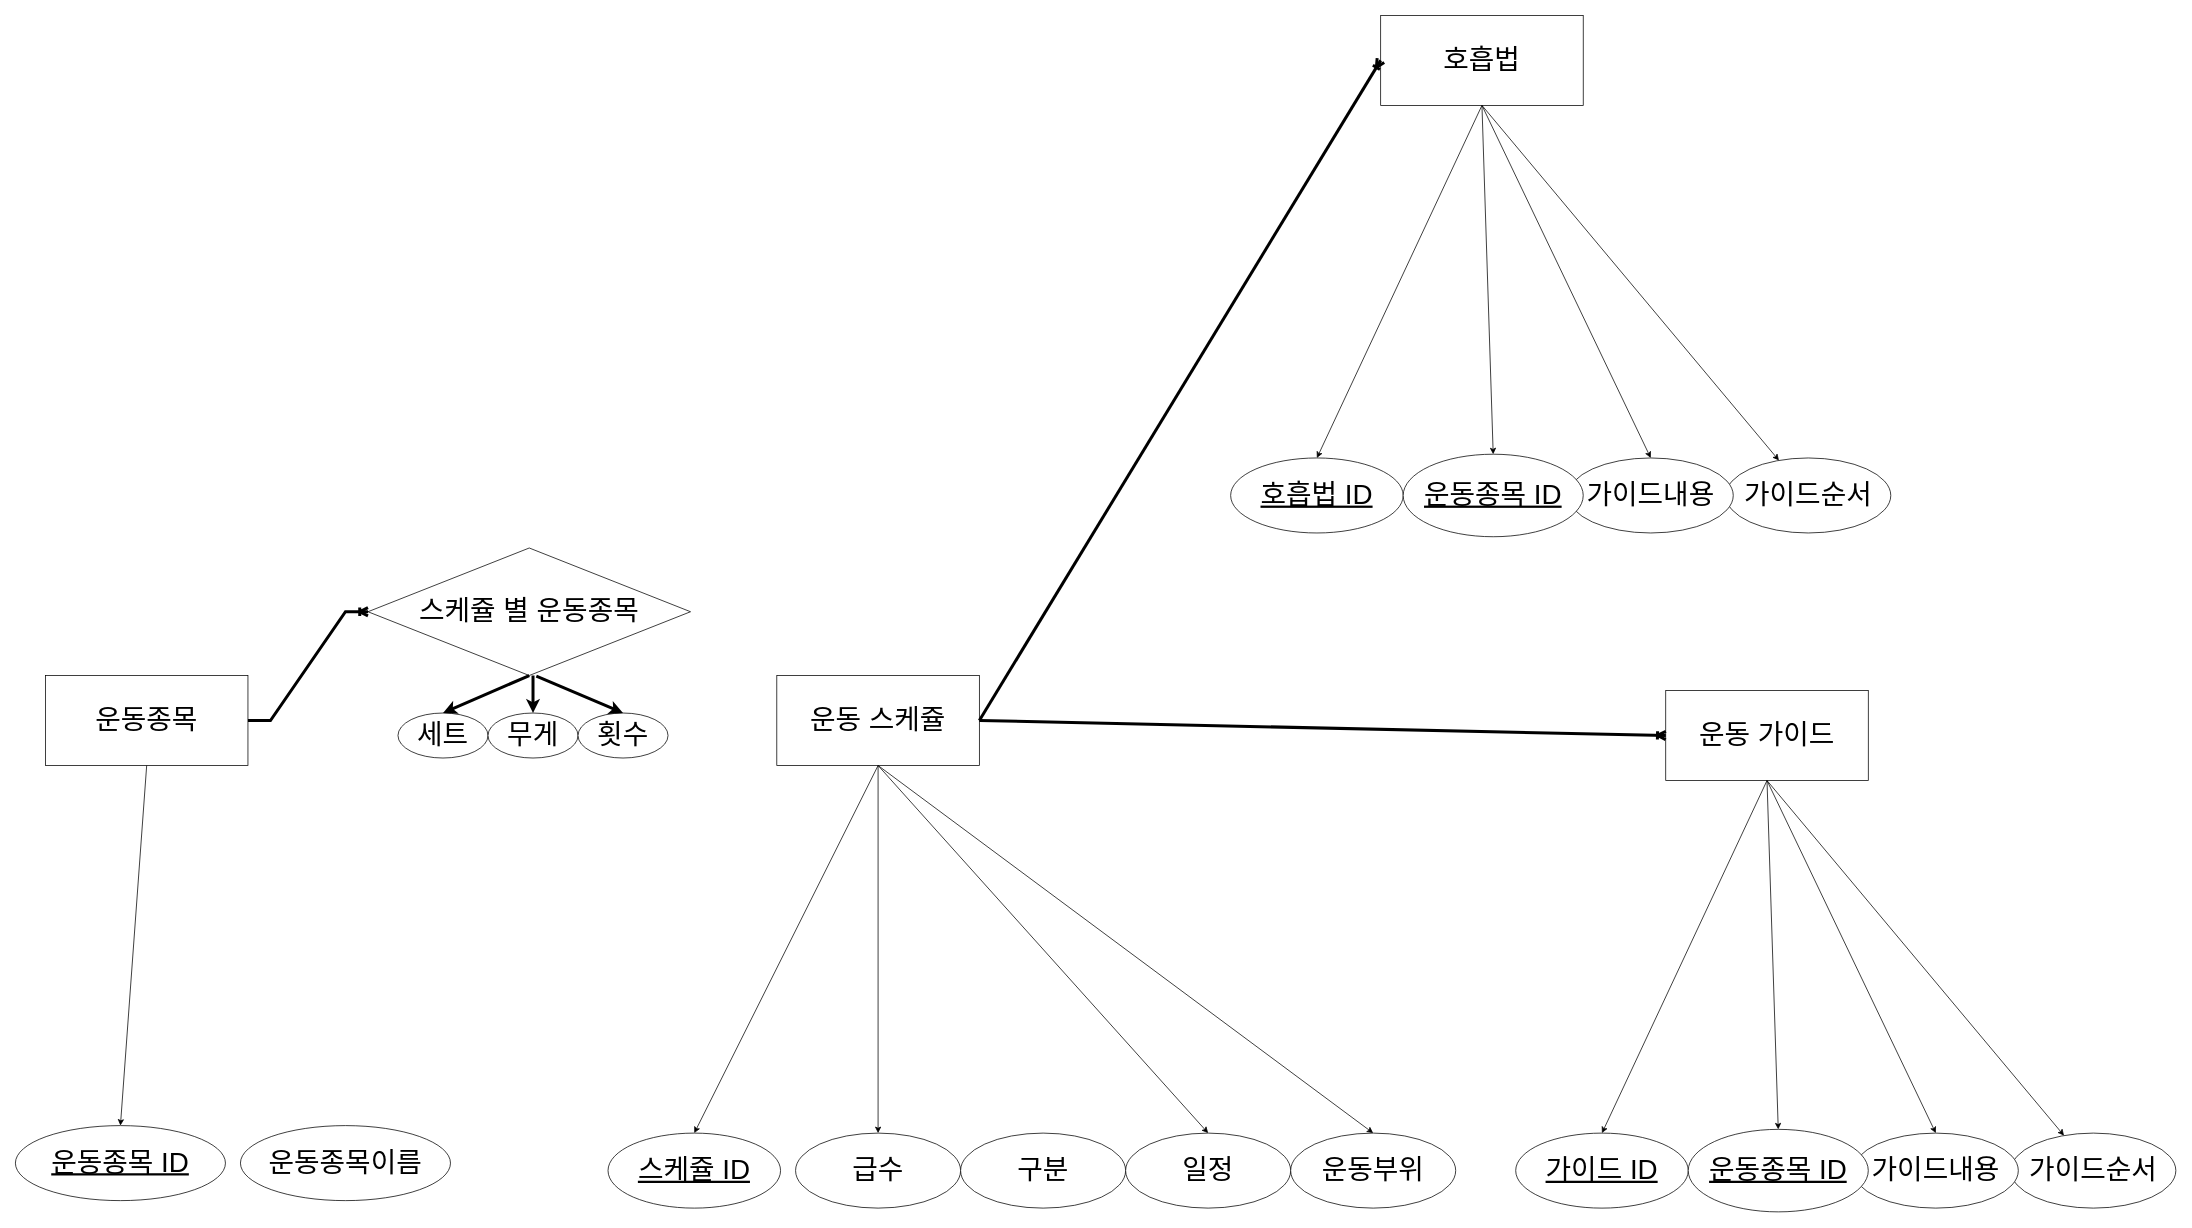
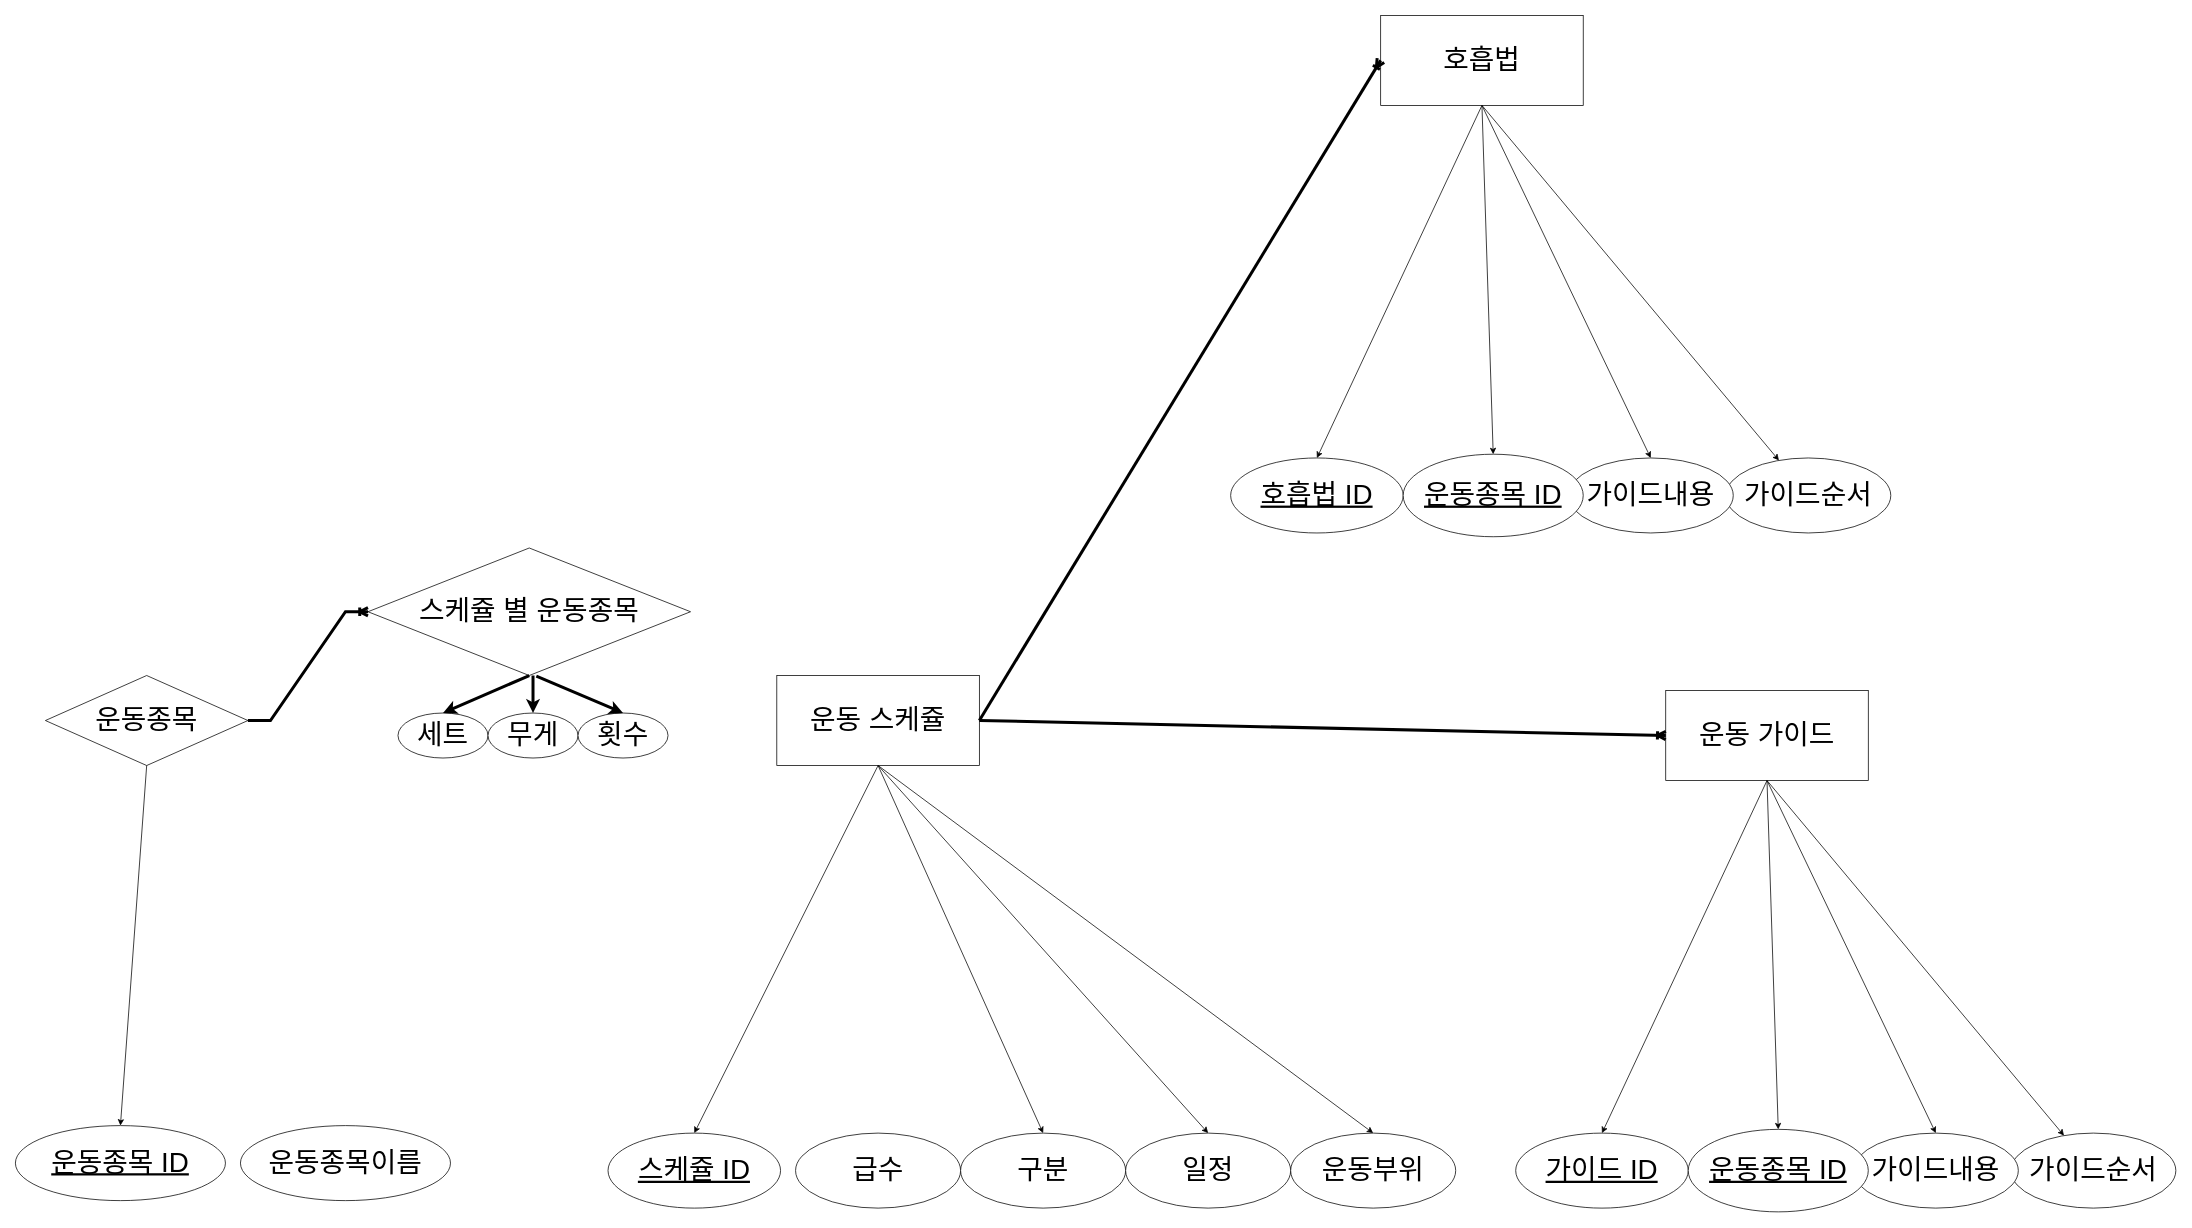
(147, 720) -> (147, 720)
(878, 771) -> (961, 951)
